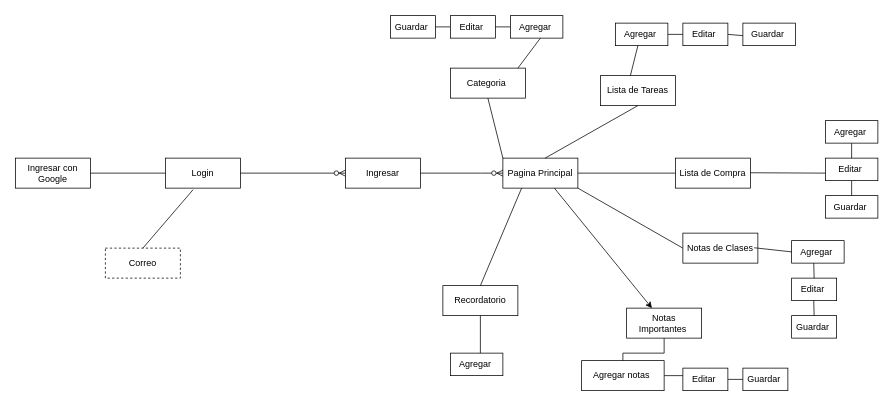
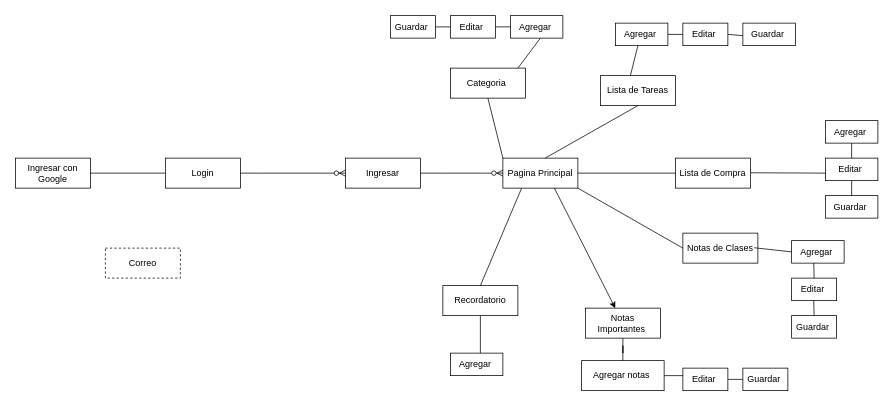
(168, 219) -> none
(664, 323) -> (623, 323)
